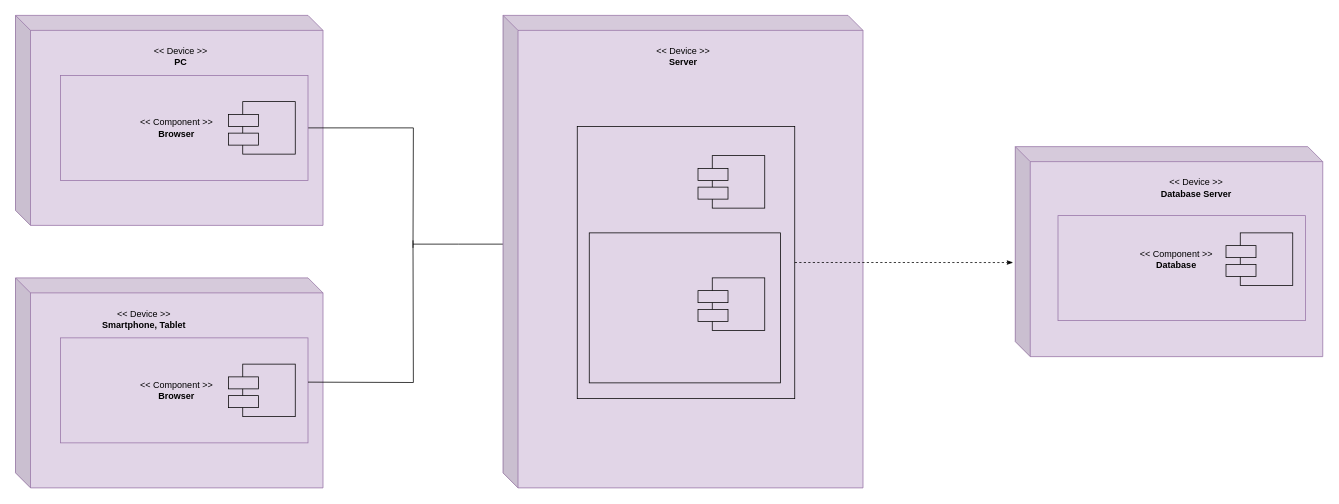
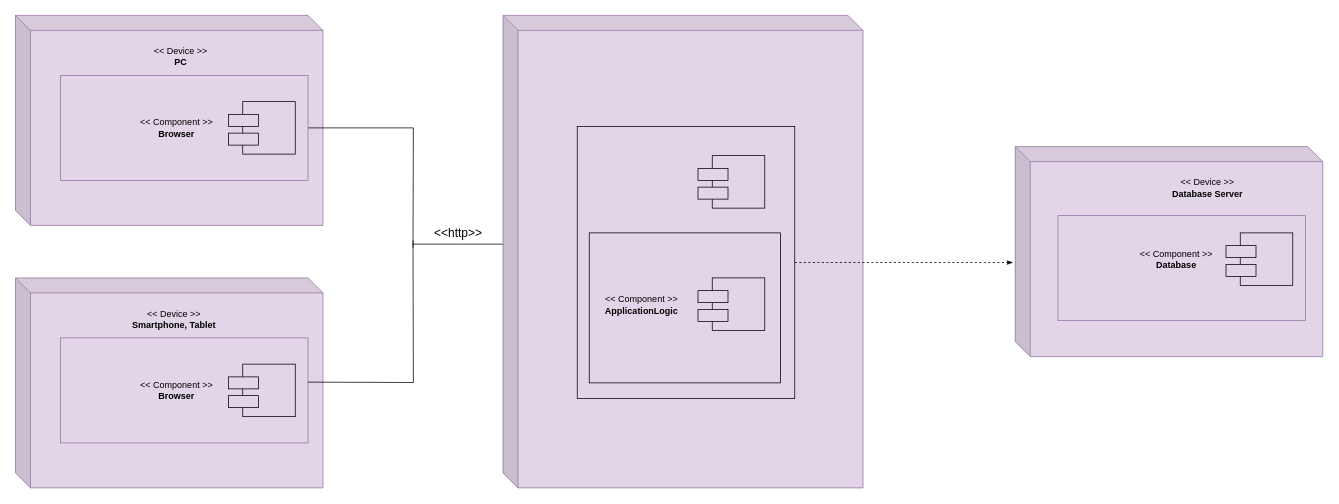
(683, 57) -> none
(1196, 188) -> (1208, 188)
none -> (458, 233)
none -> (642, 305)
(144, 319) -> (174, 319)
